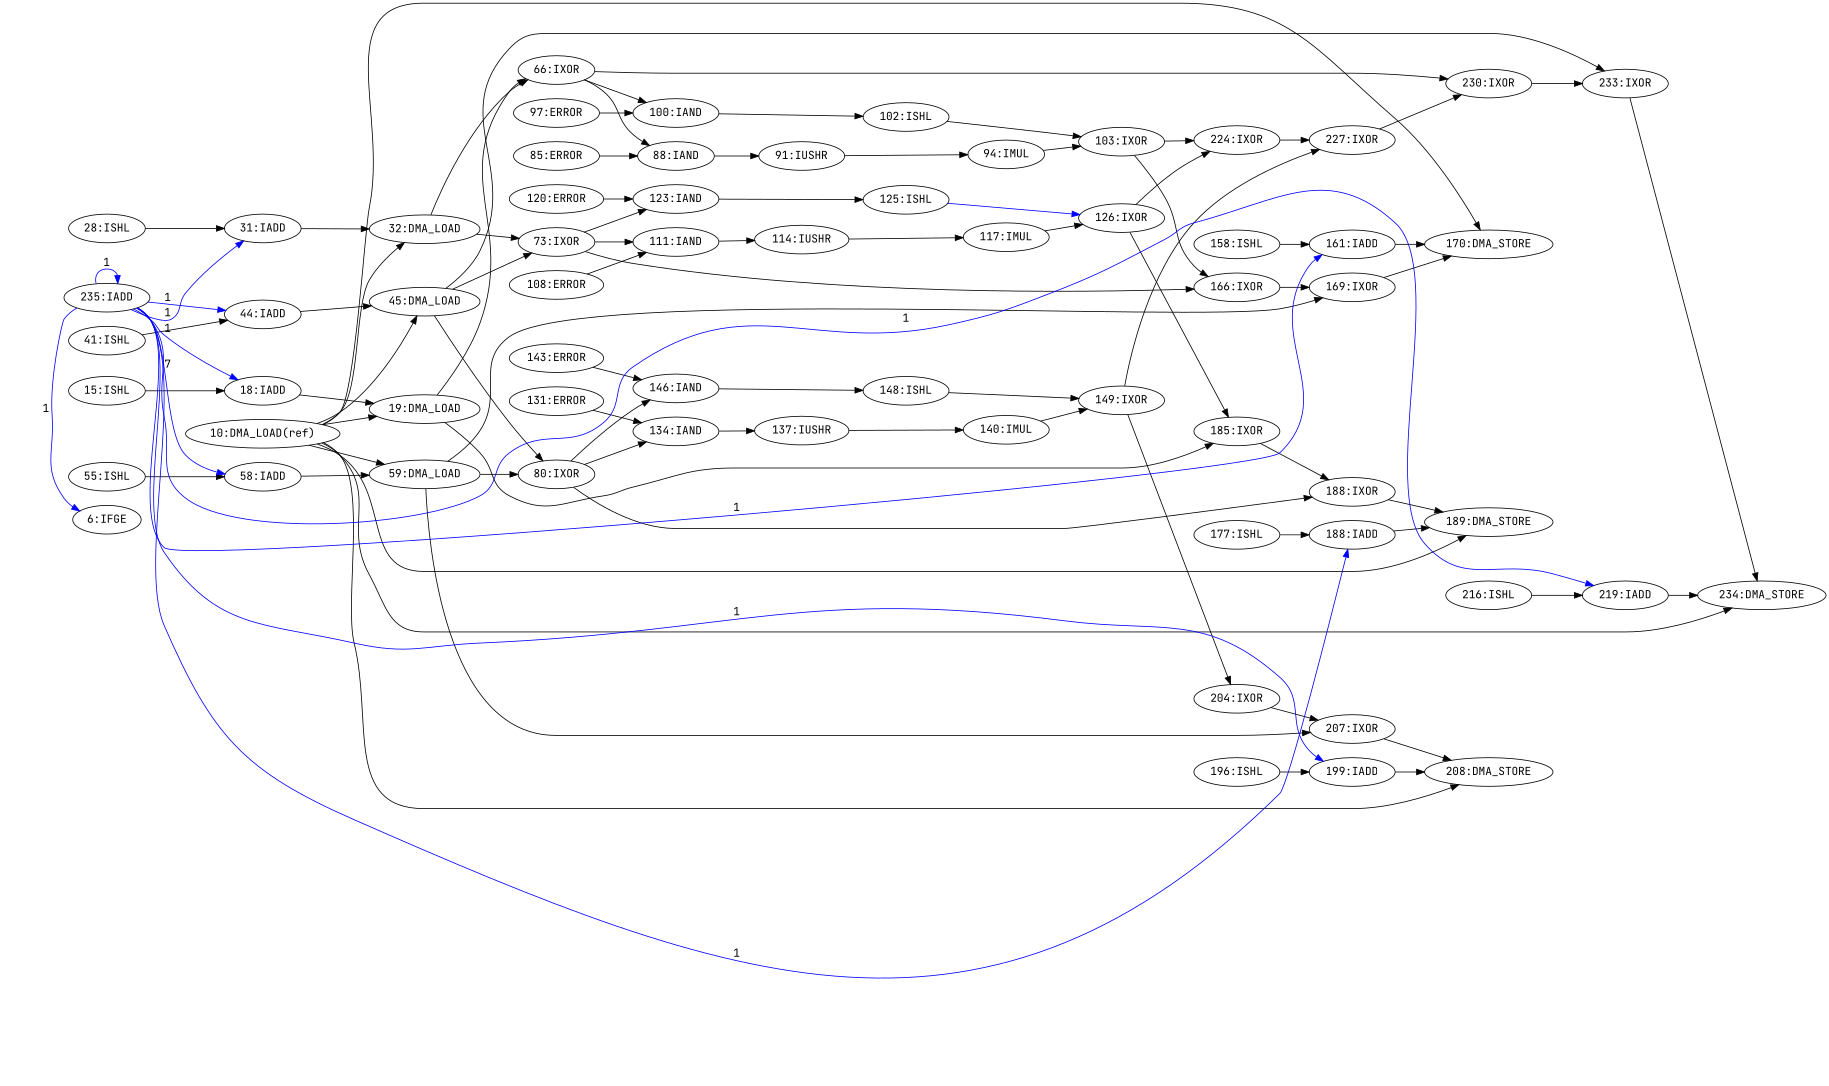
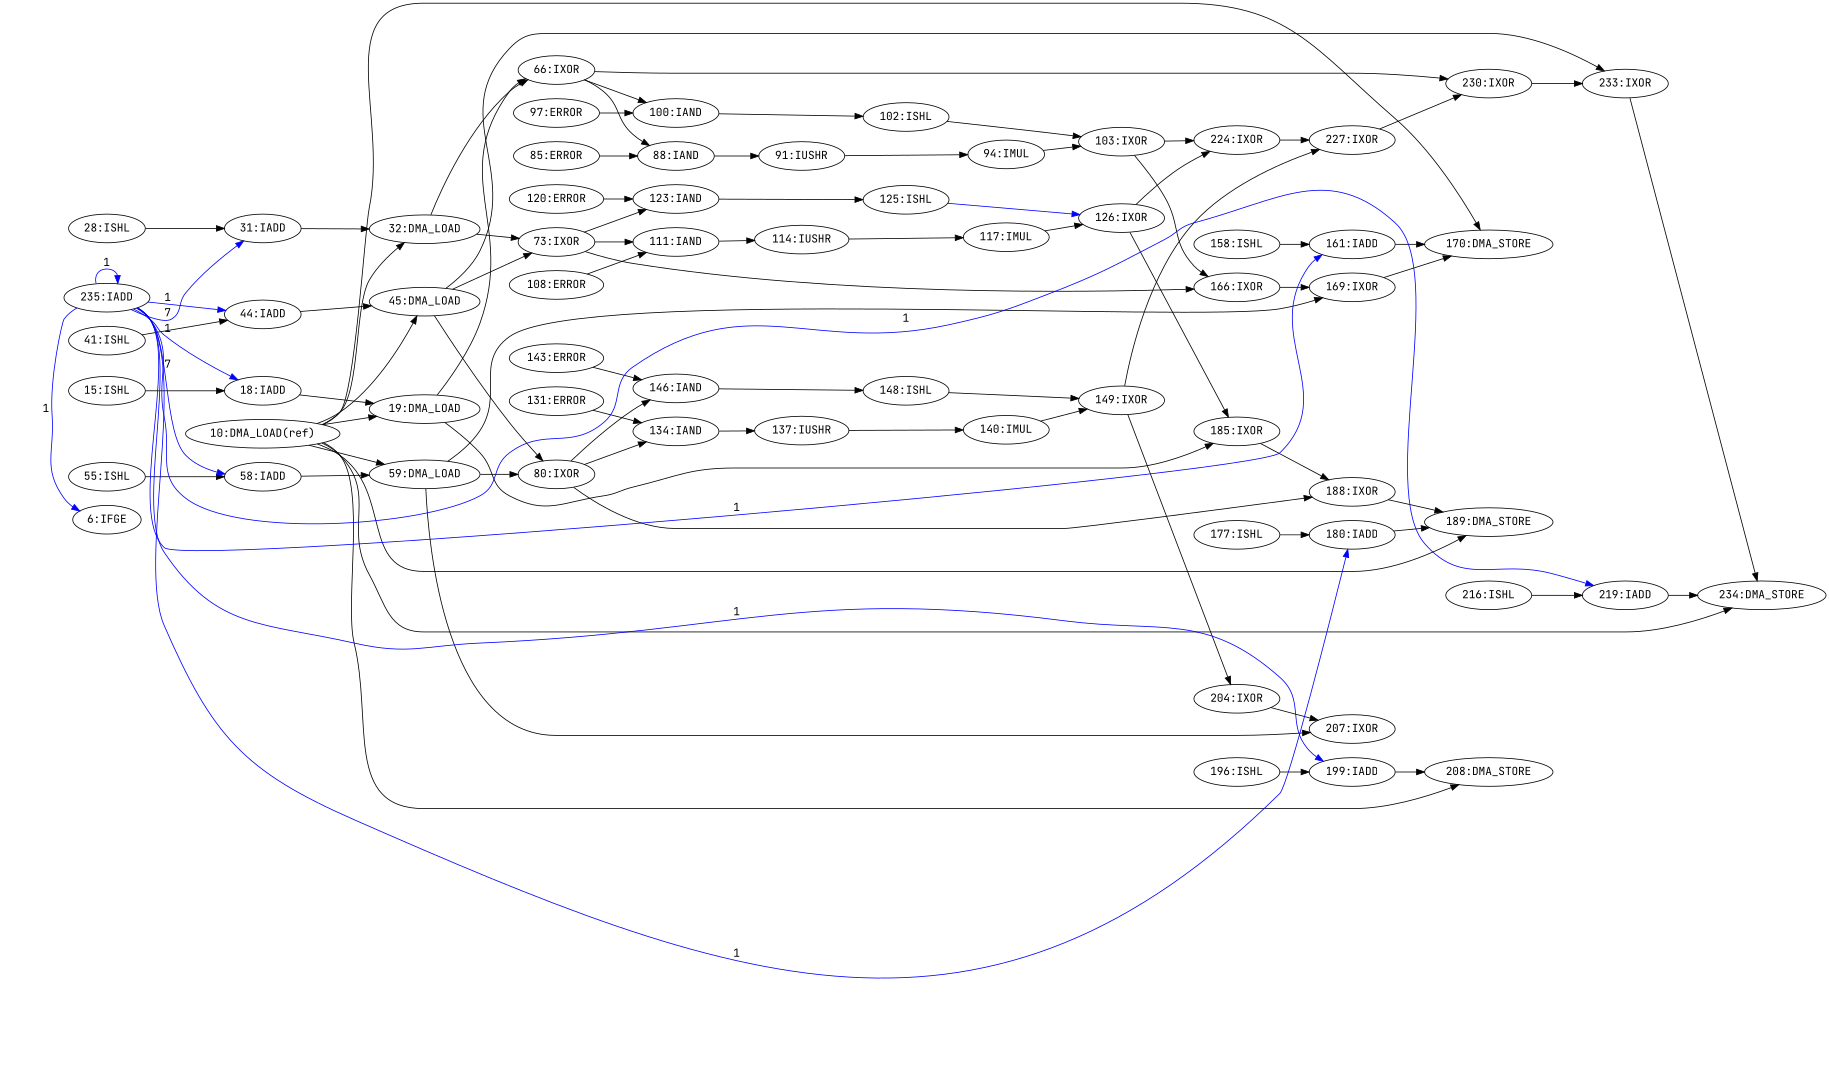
(168, 313) -> (168, 313)
(1352, 535) -> (1352, 535)
(1414, 748) -> none
